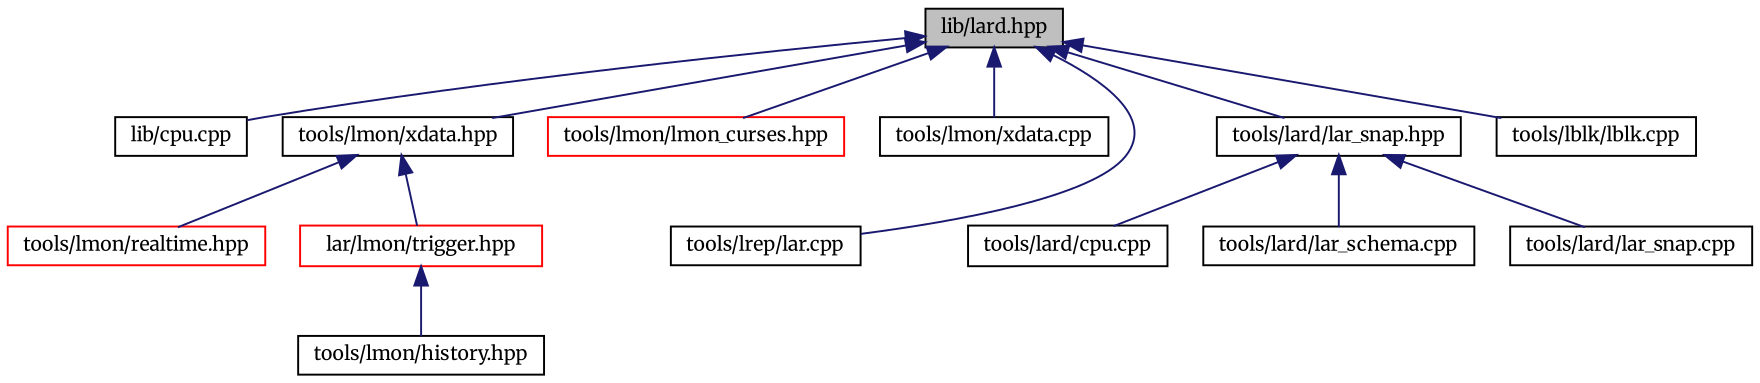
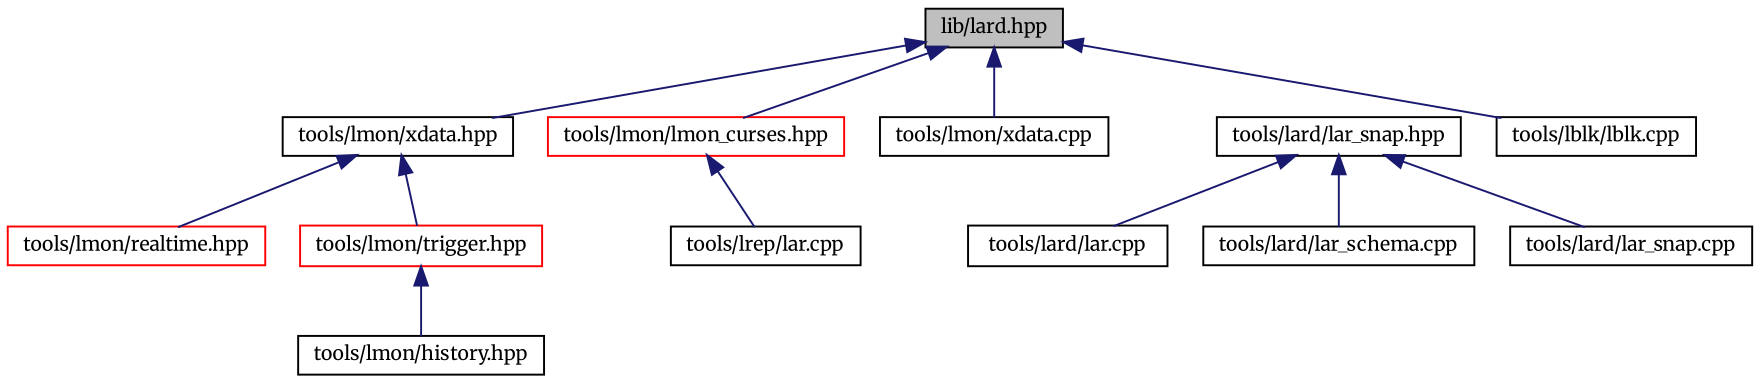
(1176, 85) -> none
(181, 136) -> none
(1067, 190) -> (736, 199)
(421, 246) -> (421, 246)
(1068, 246) -> (1068, 246)
